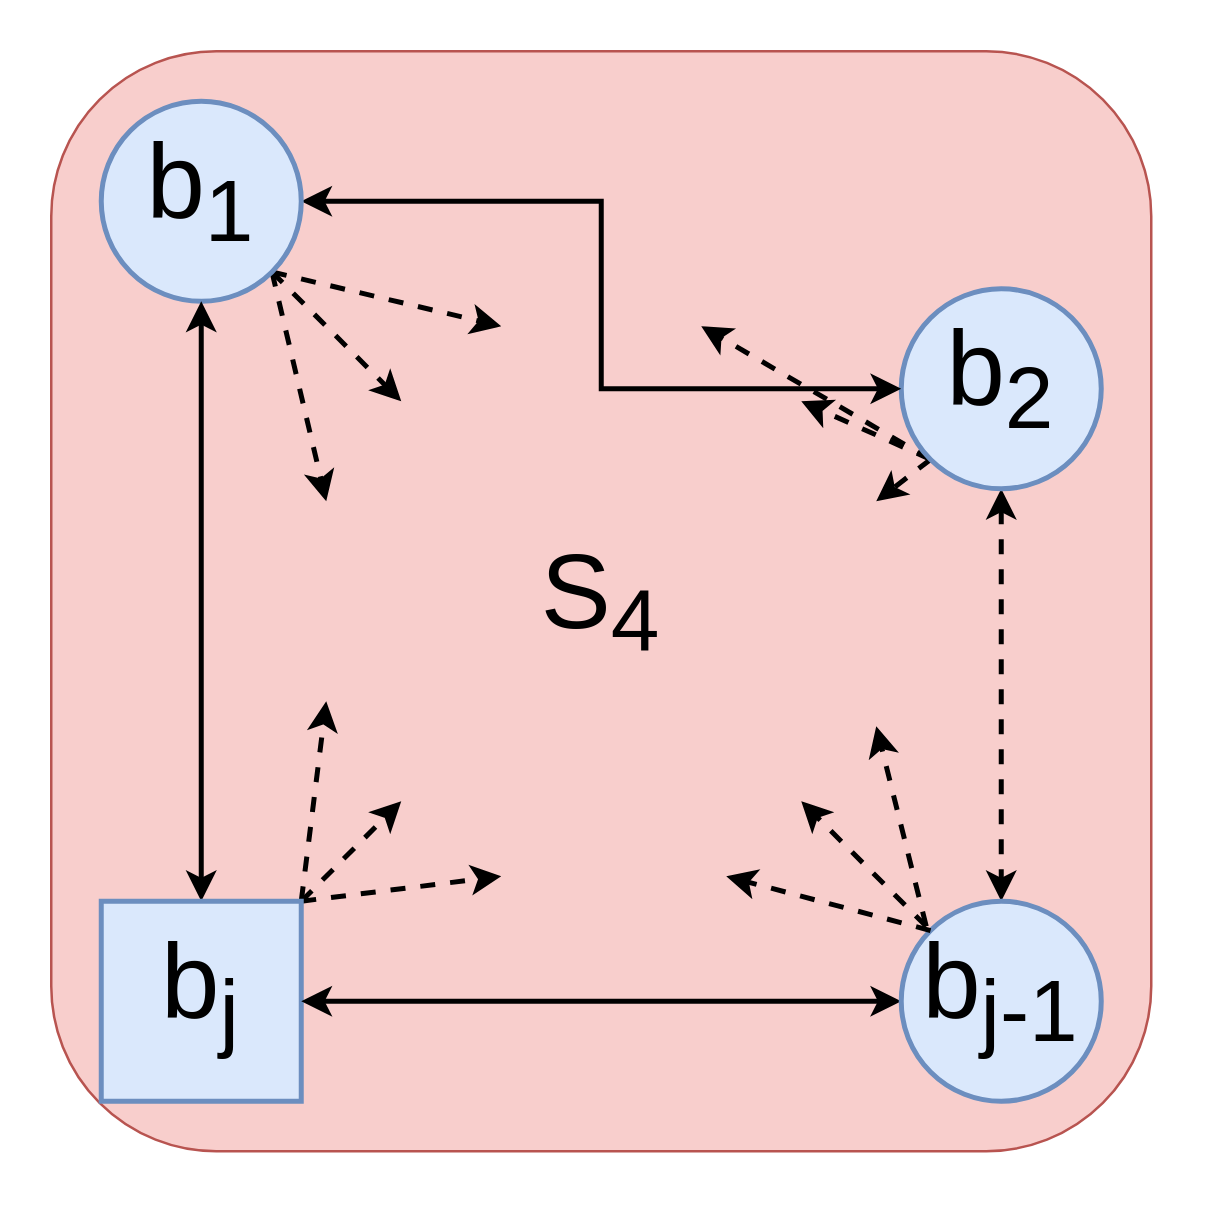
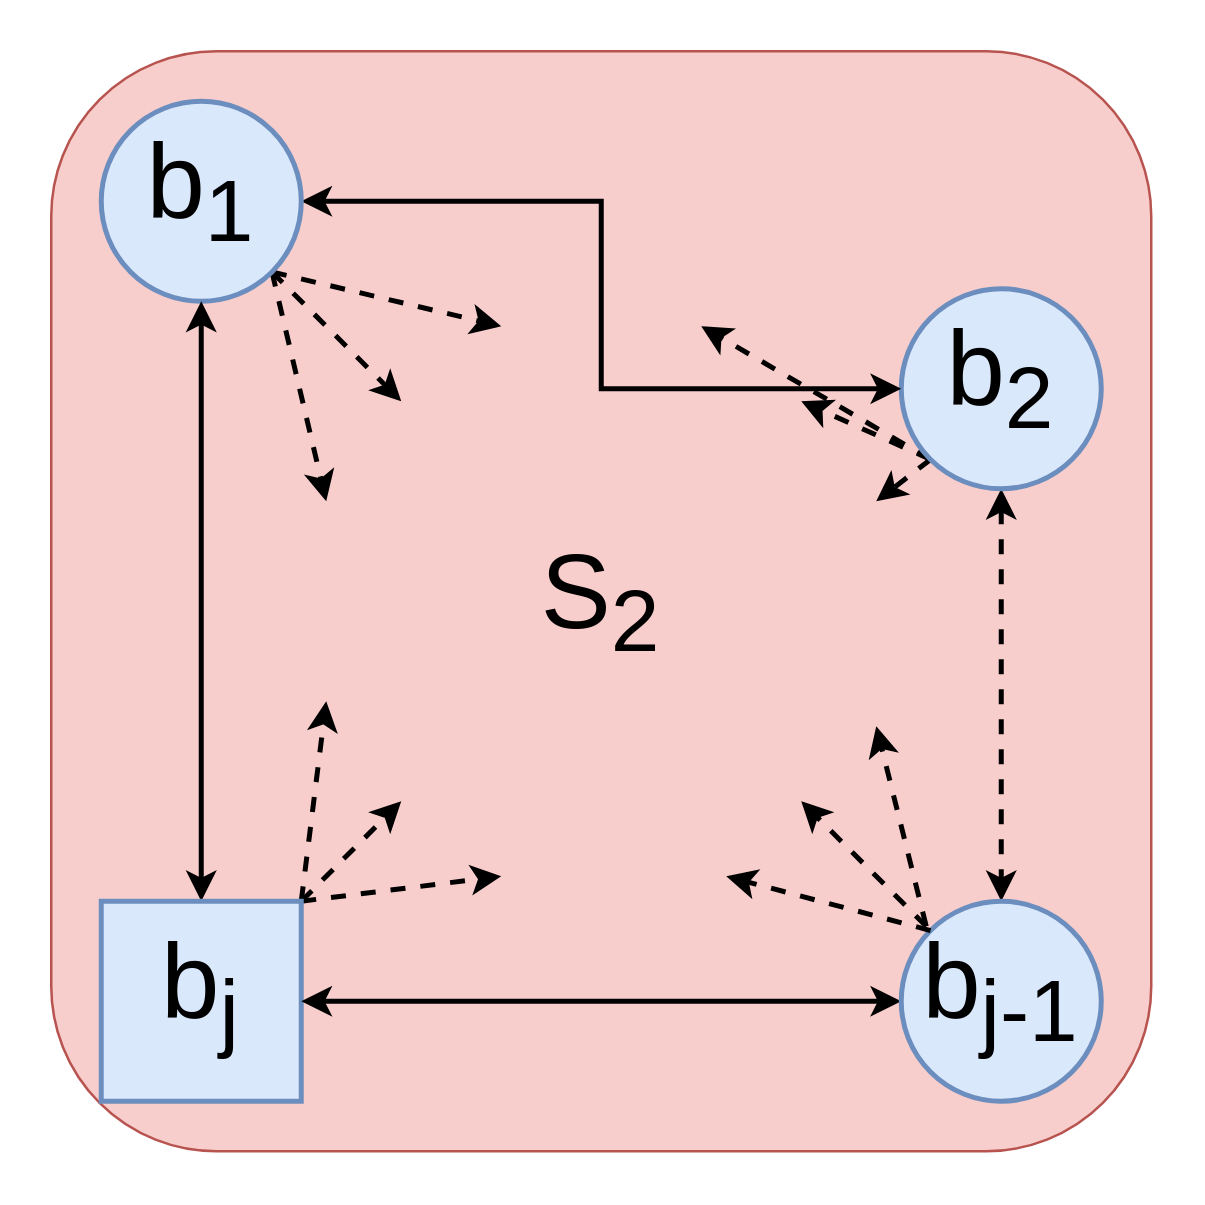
(601, 601) -> (601, 601)
